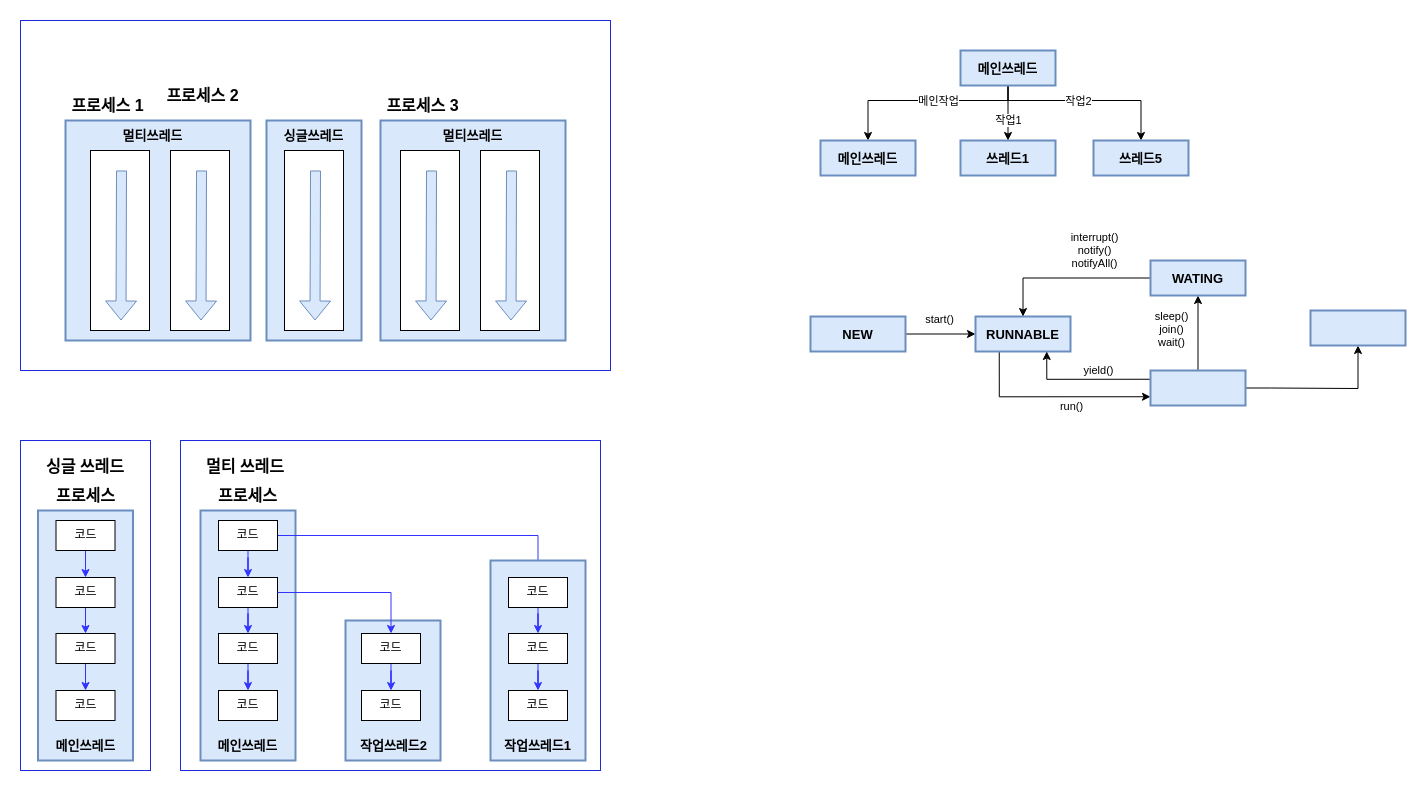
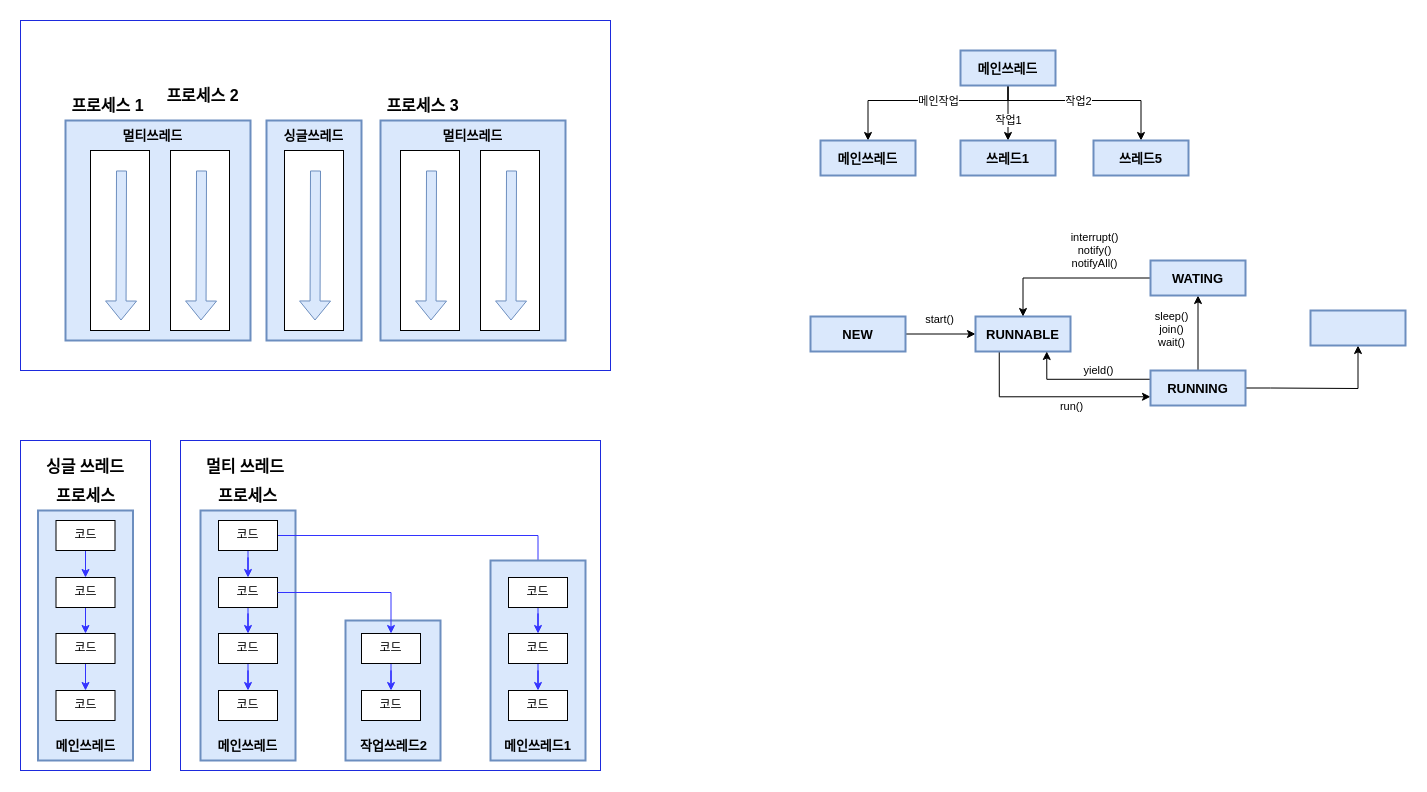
none -> (1198, 388)
(538, 746) -> (538, 746)
